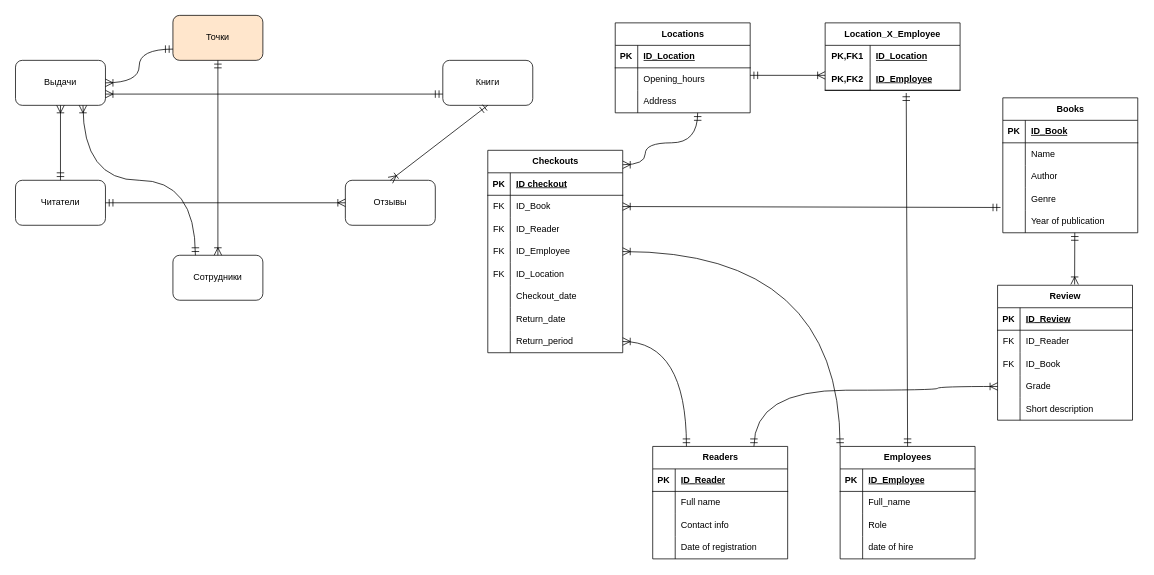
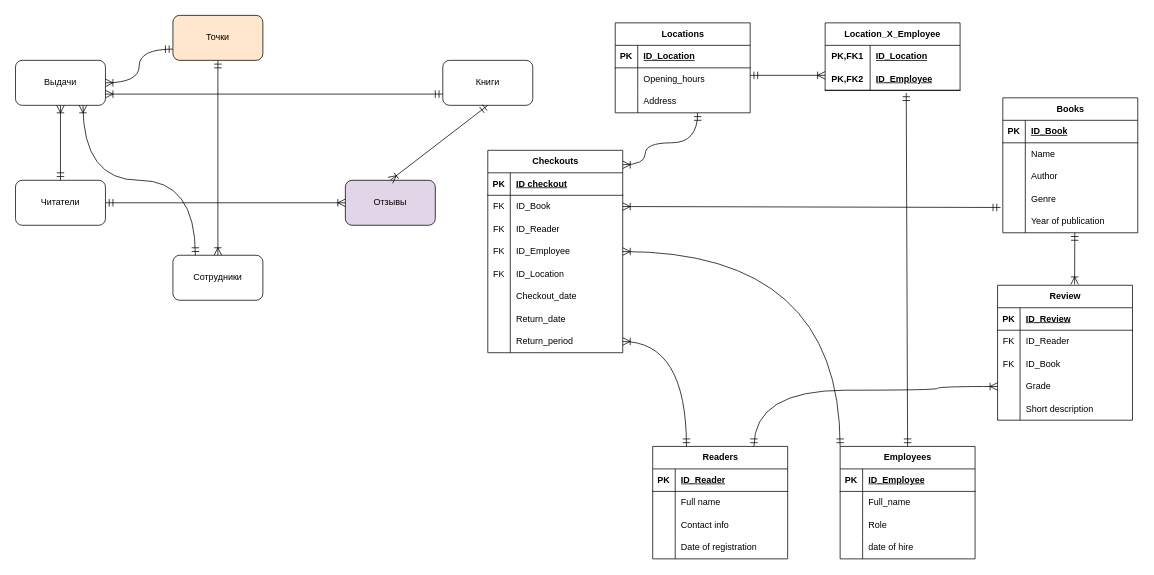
(390, 203) -> (390, 203)
